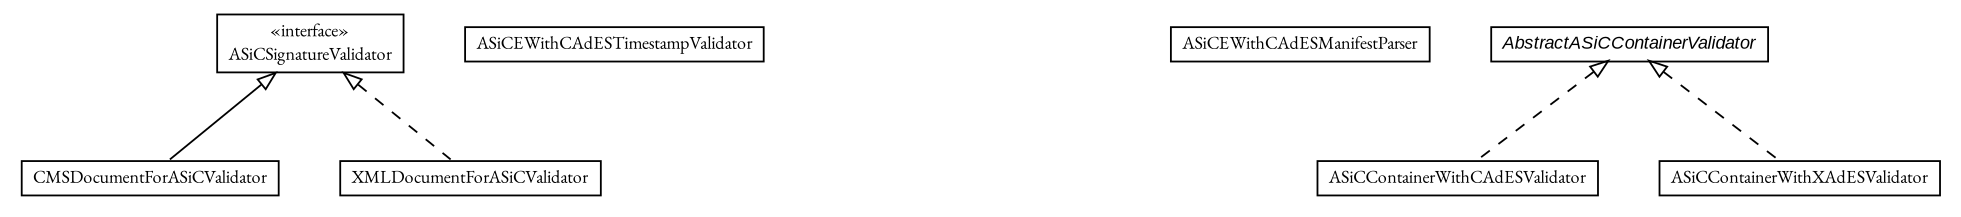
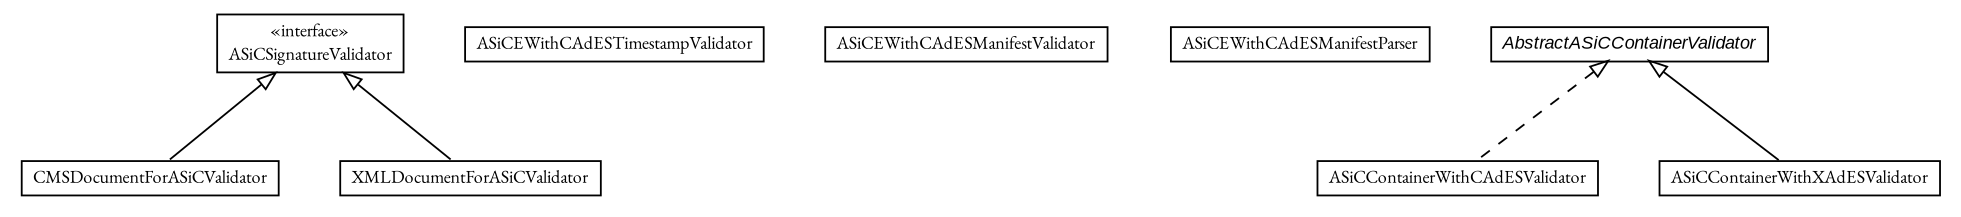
none -> (966, 43)
(1721, 116) -> (1721, 116)
(404, 122) -> (404, 122)
